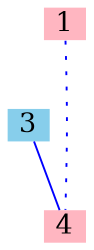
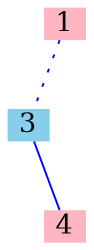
(67, 125) -> (47, 75)
